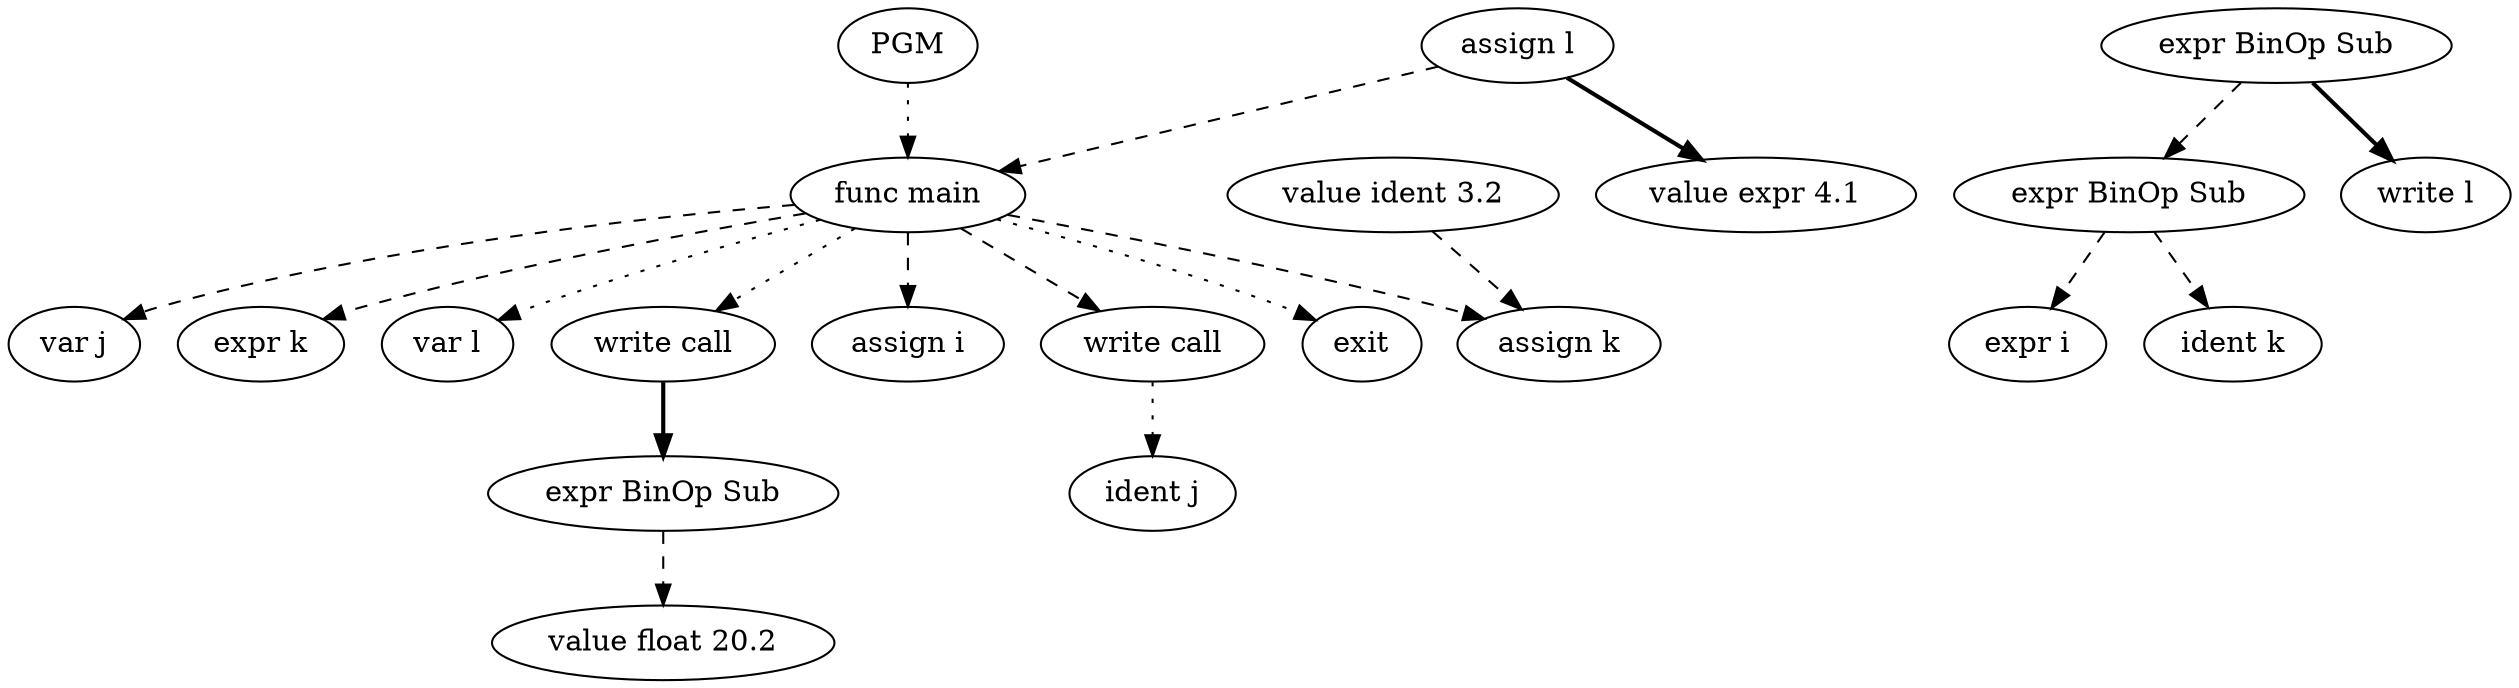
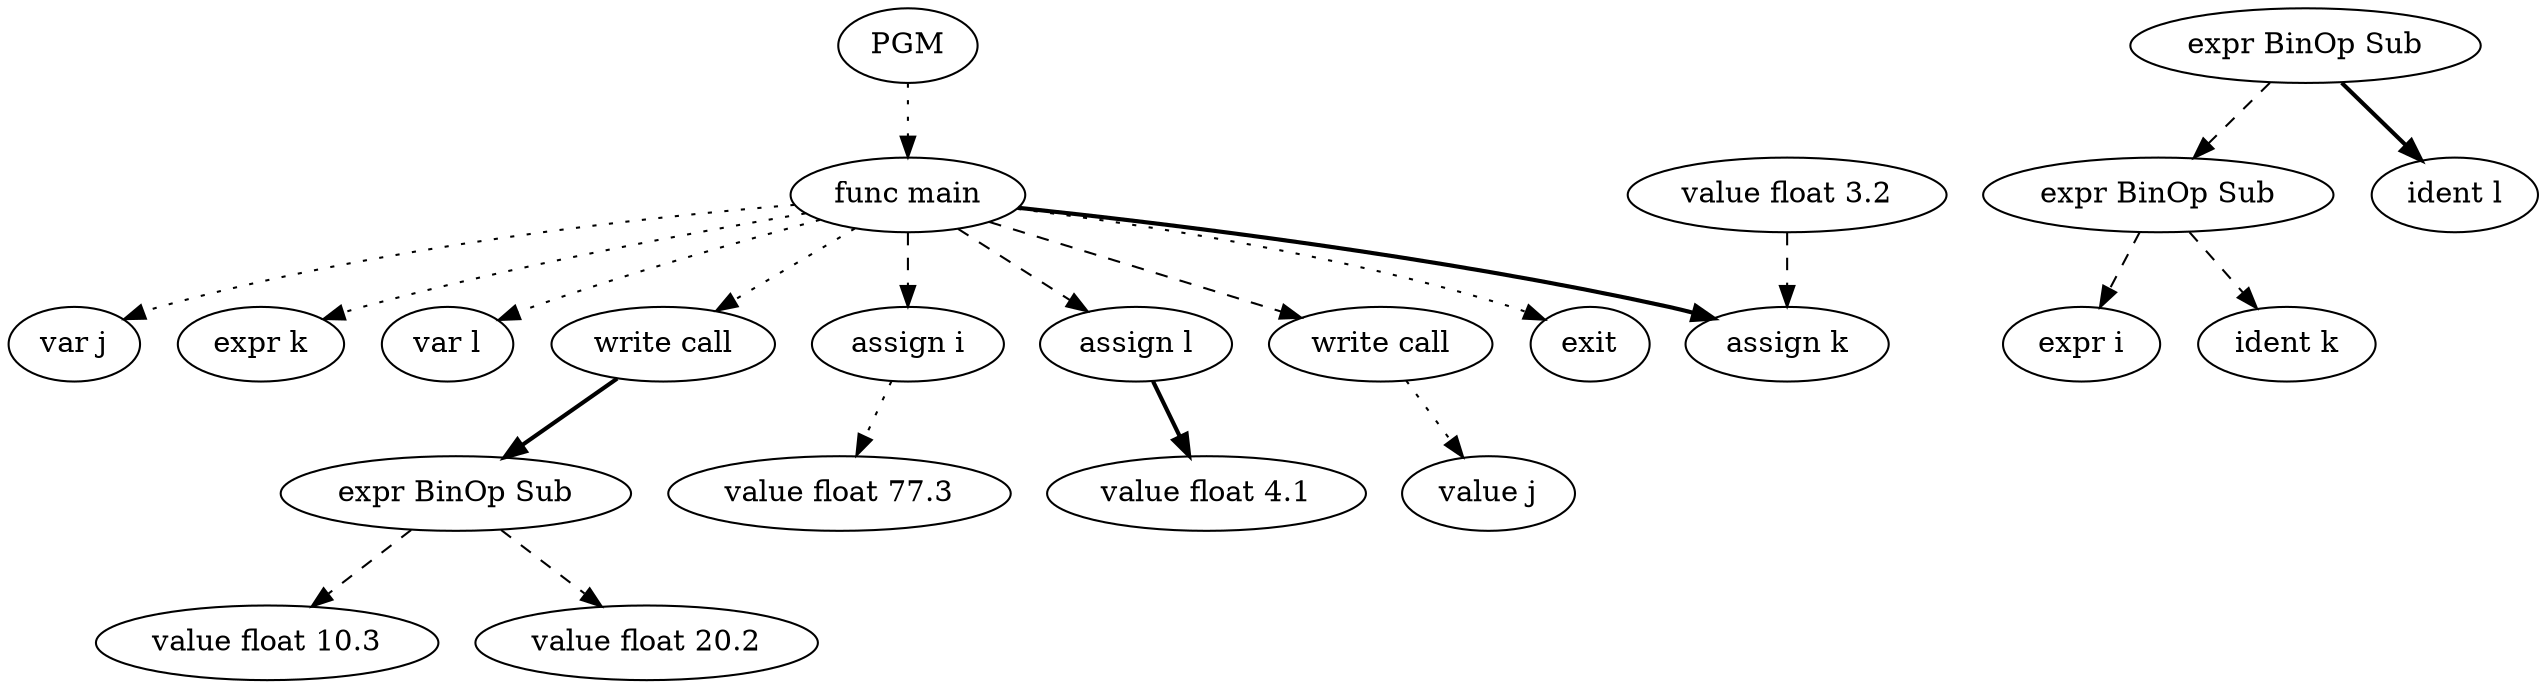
(1229, 116) -> (1014, 264)
(1393, 195) -> (1787, 195)
(1756, 195) -> (1207, 494)
(2426, 195) -> (2455, 195)
(467, 244) -> (467, 244)
(573, 257) -> (573, 257)
(1237, 260) -> (1357, 251)
none -> (840, 494)
(1153, 494) -> (1489, 494)
none -> (267, 643)
